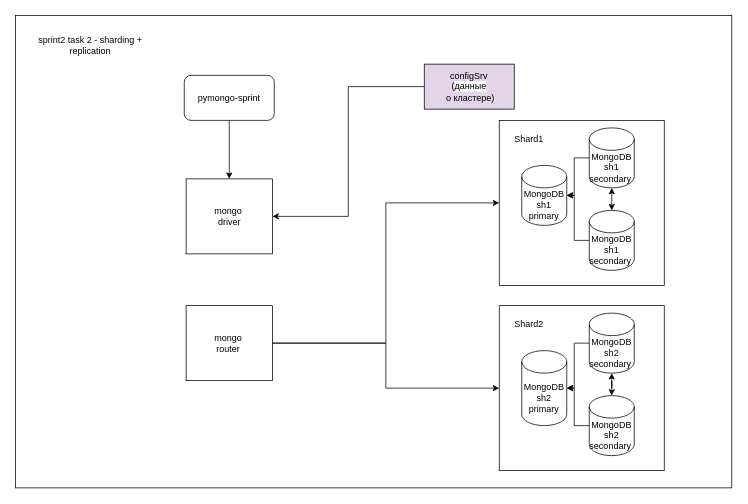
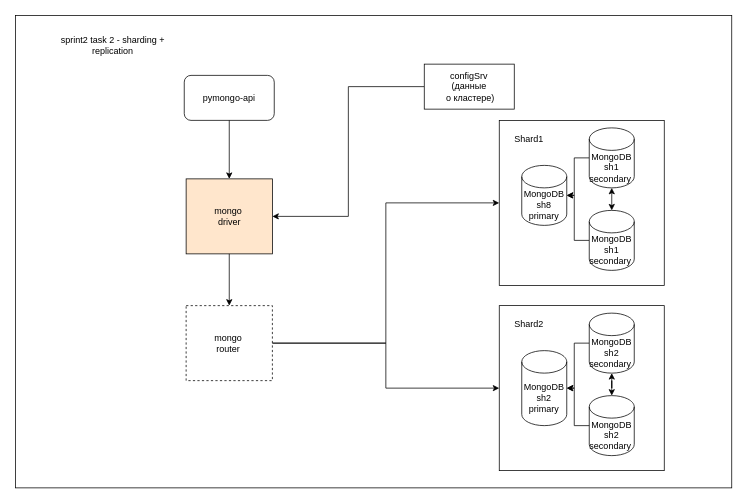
(90, 45) -> (113, 45)
(469, 87) -> (469, 87)
(229, 98) -> (229, 98)
(544, 205) -> (544, 205)
(229, 216) -> (229, 216)
none -> (229, 277)
(229, 343) -> (229, 343)
